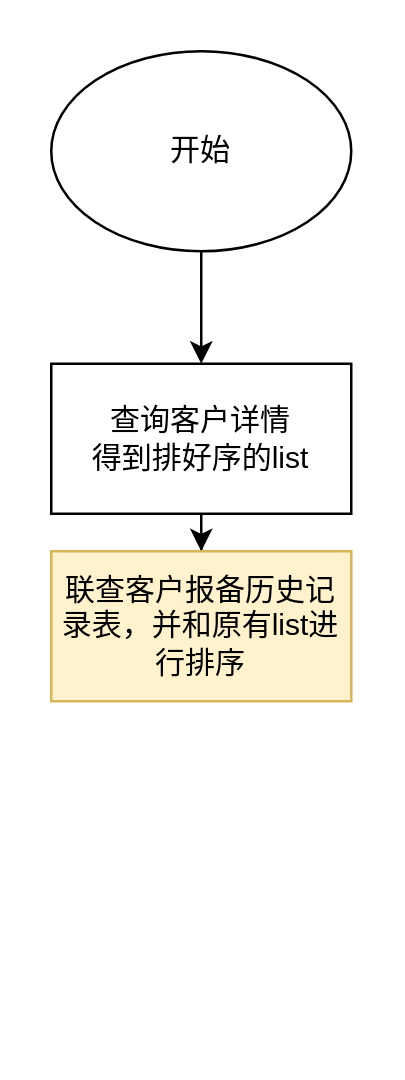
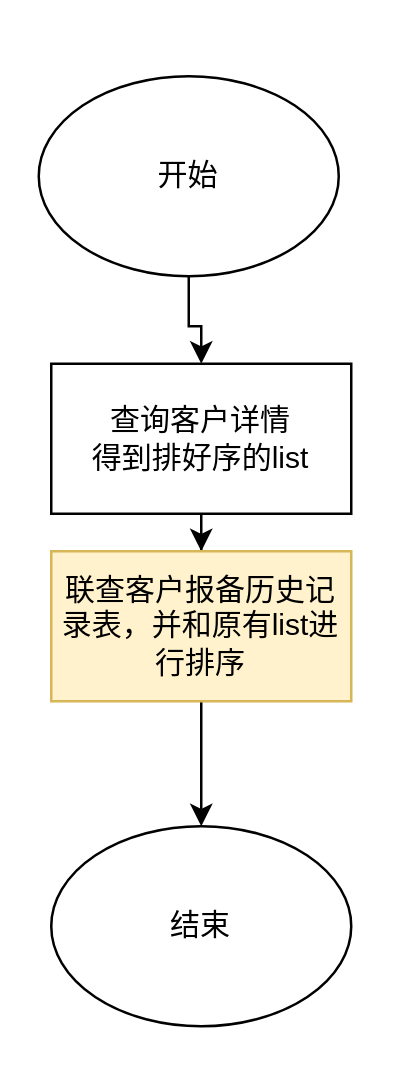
(201, 151) -> (189, 176)
none -> (201, 755)
none -> (201, 926)
